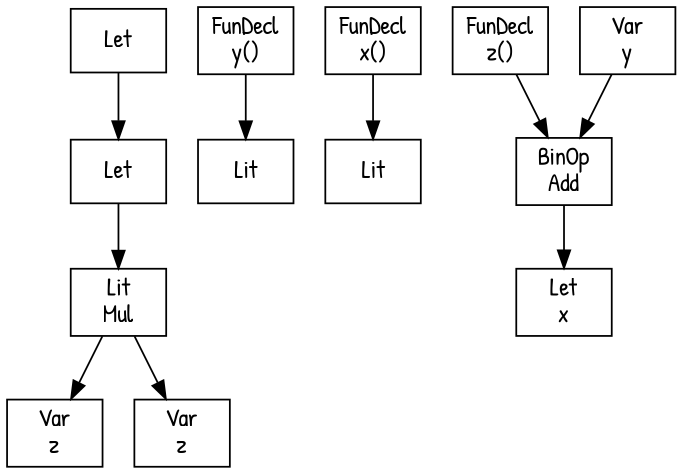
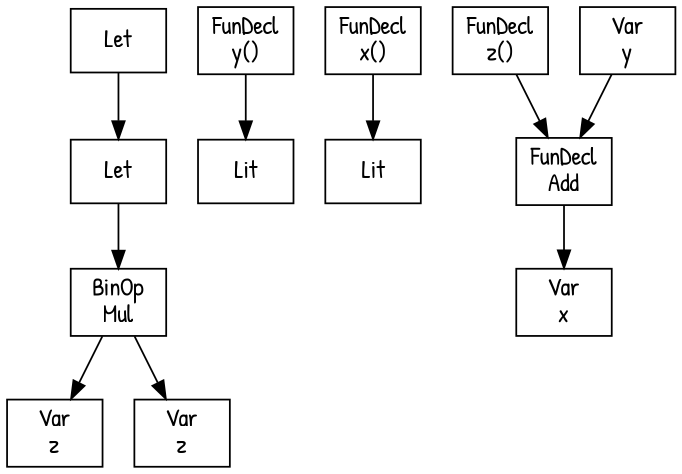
(564, 172) -> (564, 172)
(118, 302) -> (118, 302)
(564, 302) -> (564, 302)
